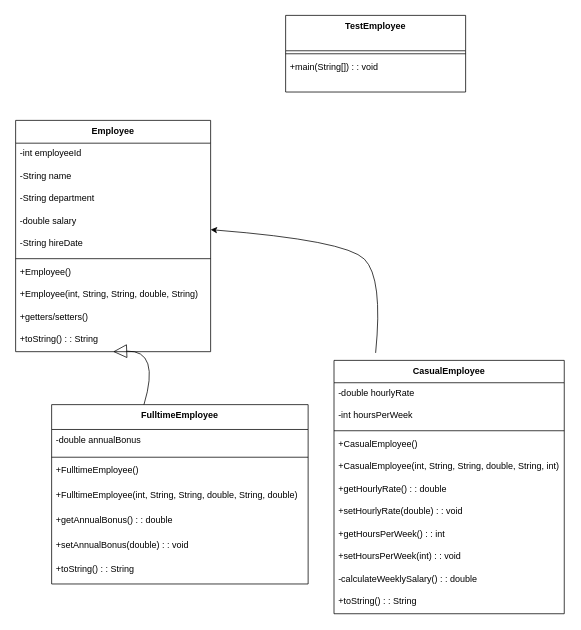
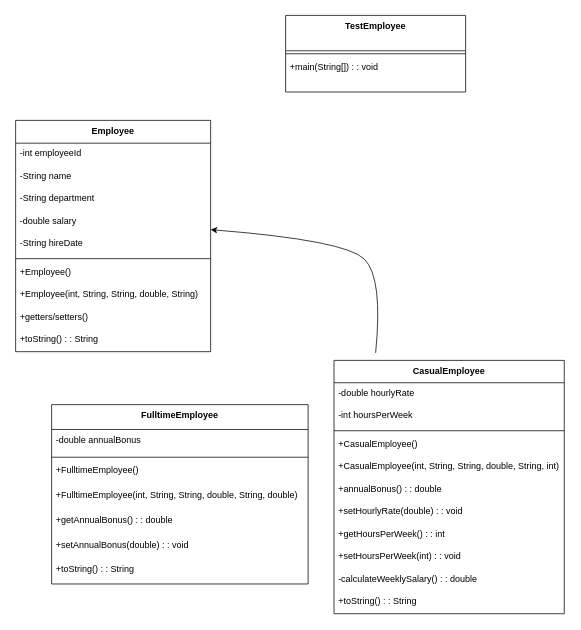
(149, 377) -> none
(398, 489) -> (393, 489)
